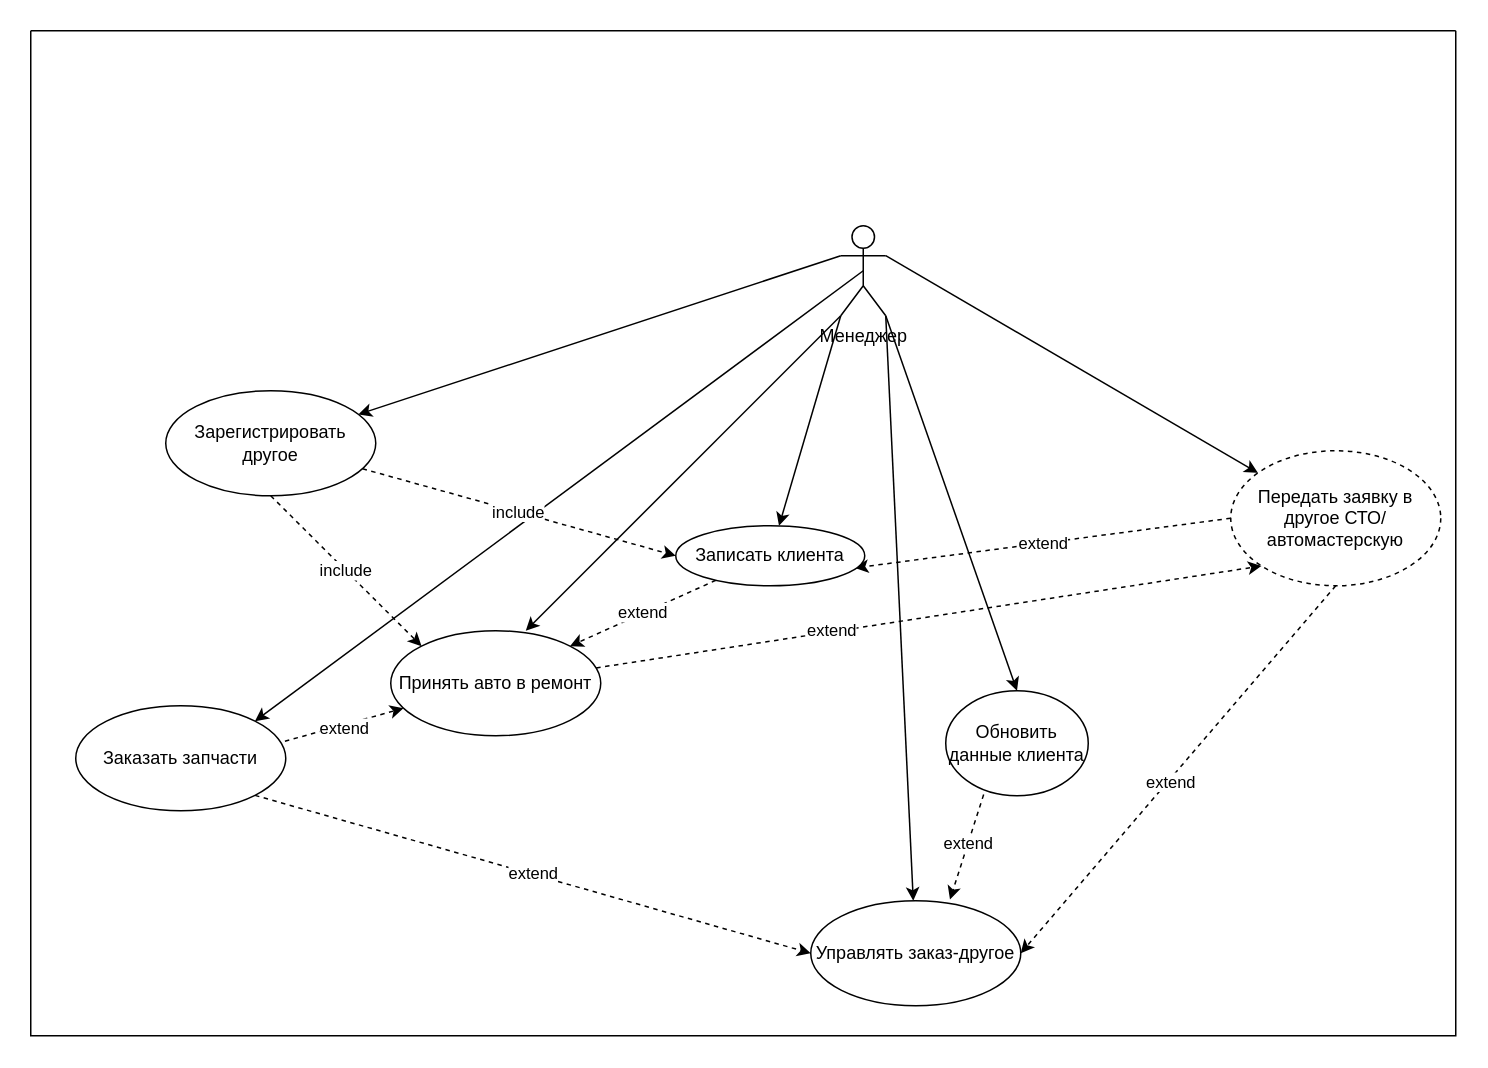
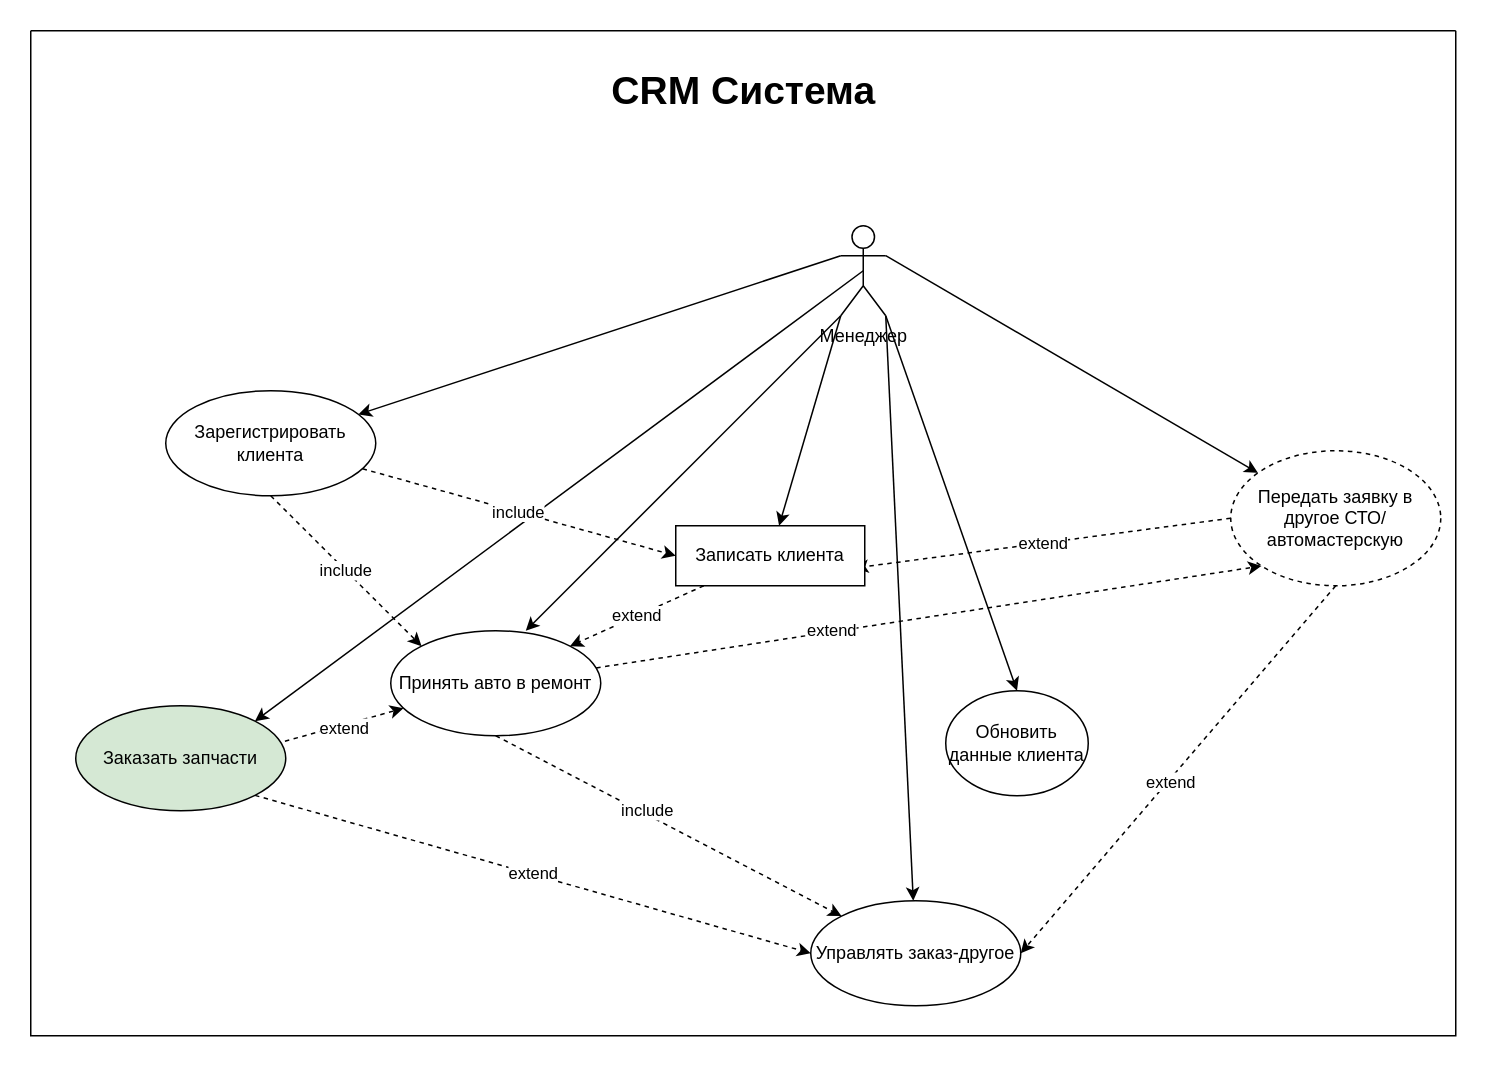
none -> (743, 91)
(271, 443) -> (271, 443)
(770, 556) -> (770, 556)
(181, 758) -> (181, 758)
none -> (664, 824)
(968, 843) -> none
